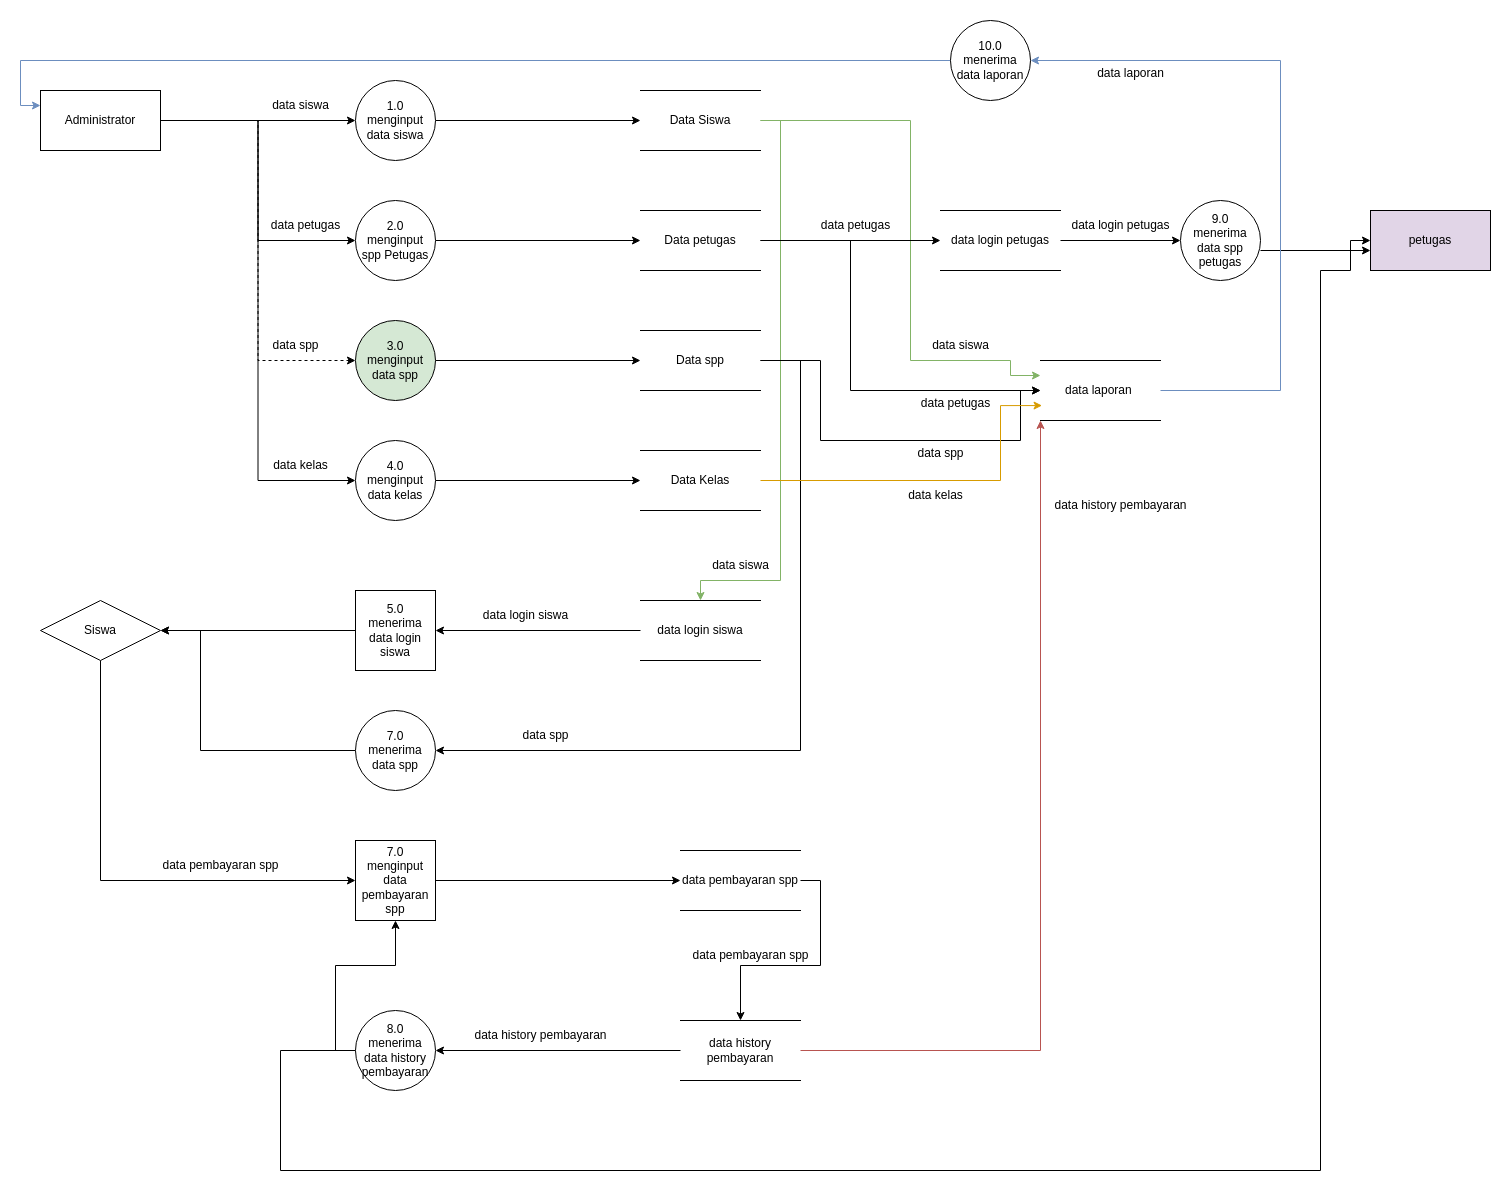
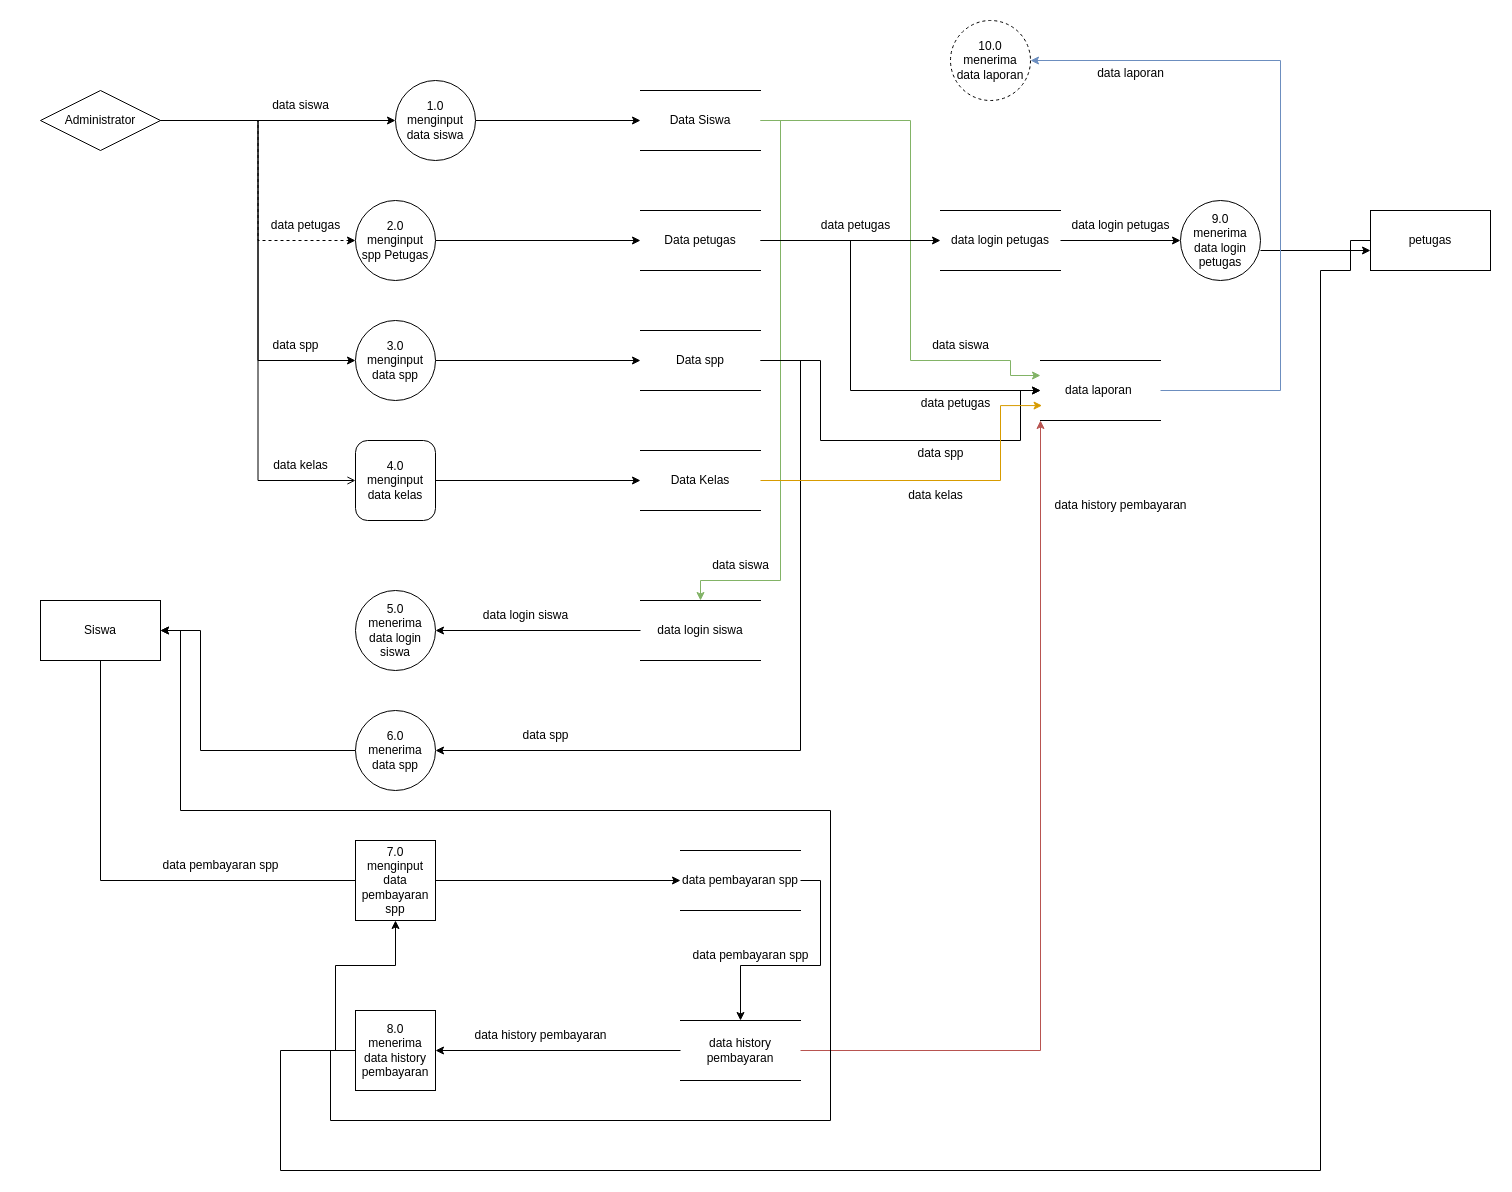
(458, 61) -> none
(991, 61) -> (991, 61)
(101, 121) -> (101, 121)
(396, 121) -> (436, 121)
(304, 241) -> (304, 241)
(1221, 241) -> (1221, 241)
(1362, 241) -> (1365, 241)
(1431, 241) -> (1431, 241)
(304, 361) -> (304, 361)
(396, 361) -> (396, 361)
(347, 481) -> (349, 481)
(396, 481) -> (396, 481)
(101, 631) -> (101, 631)
(279, 631) -> none
(396, 631) -> (396, 631)
(396, 751) -> (396, 751)
none -> (831, 836)
(347, 881) -> (350, 881)
(396, 1051) -> (396, 1051)
